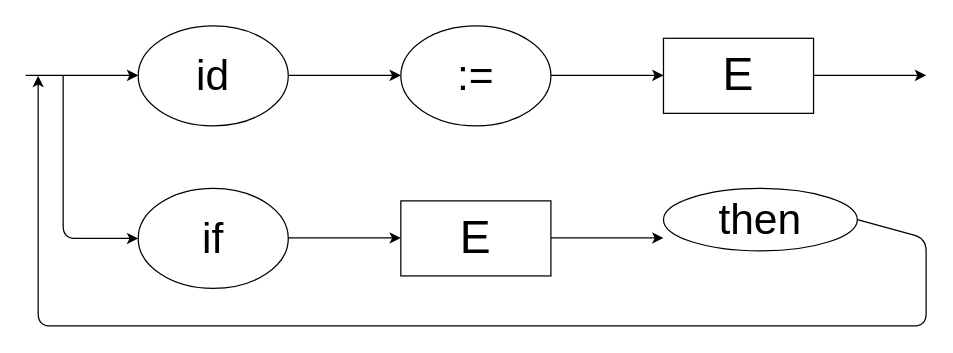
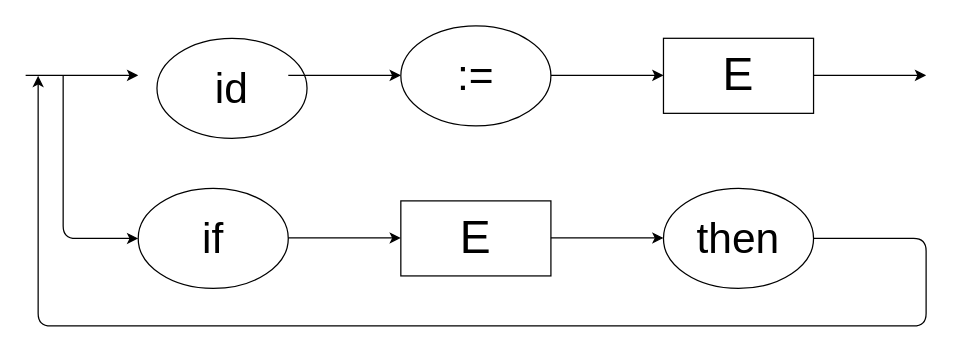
(213, 76) -> (232, 88)
(760, 219) -> (738, 238)
